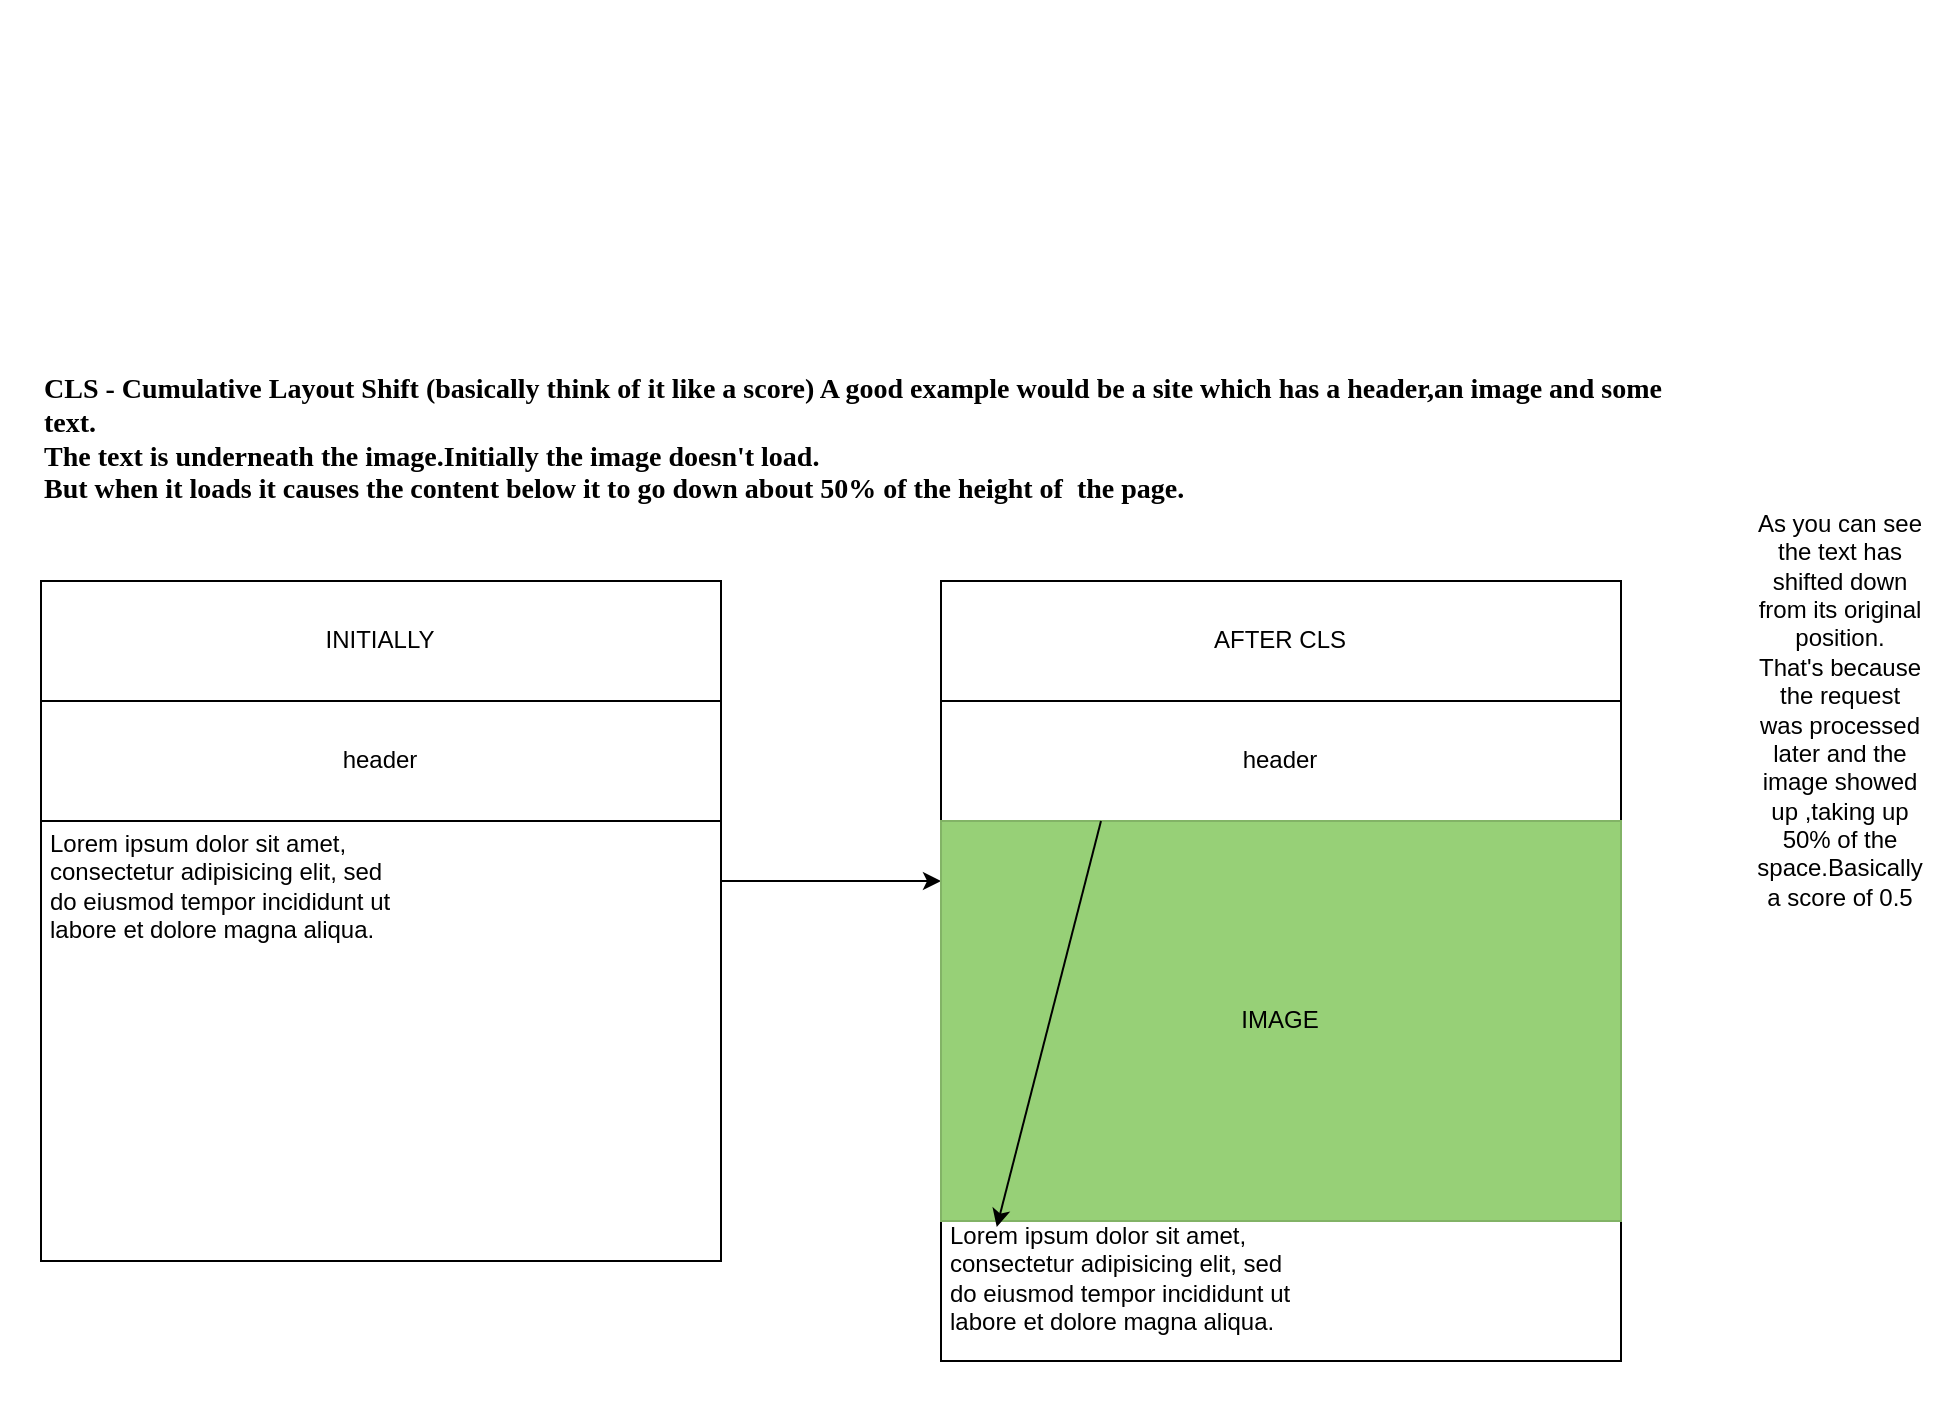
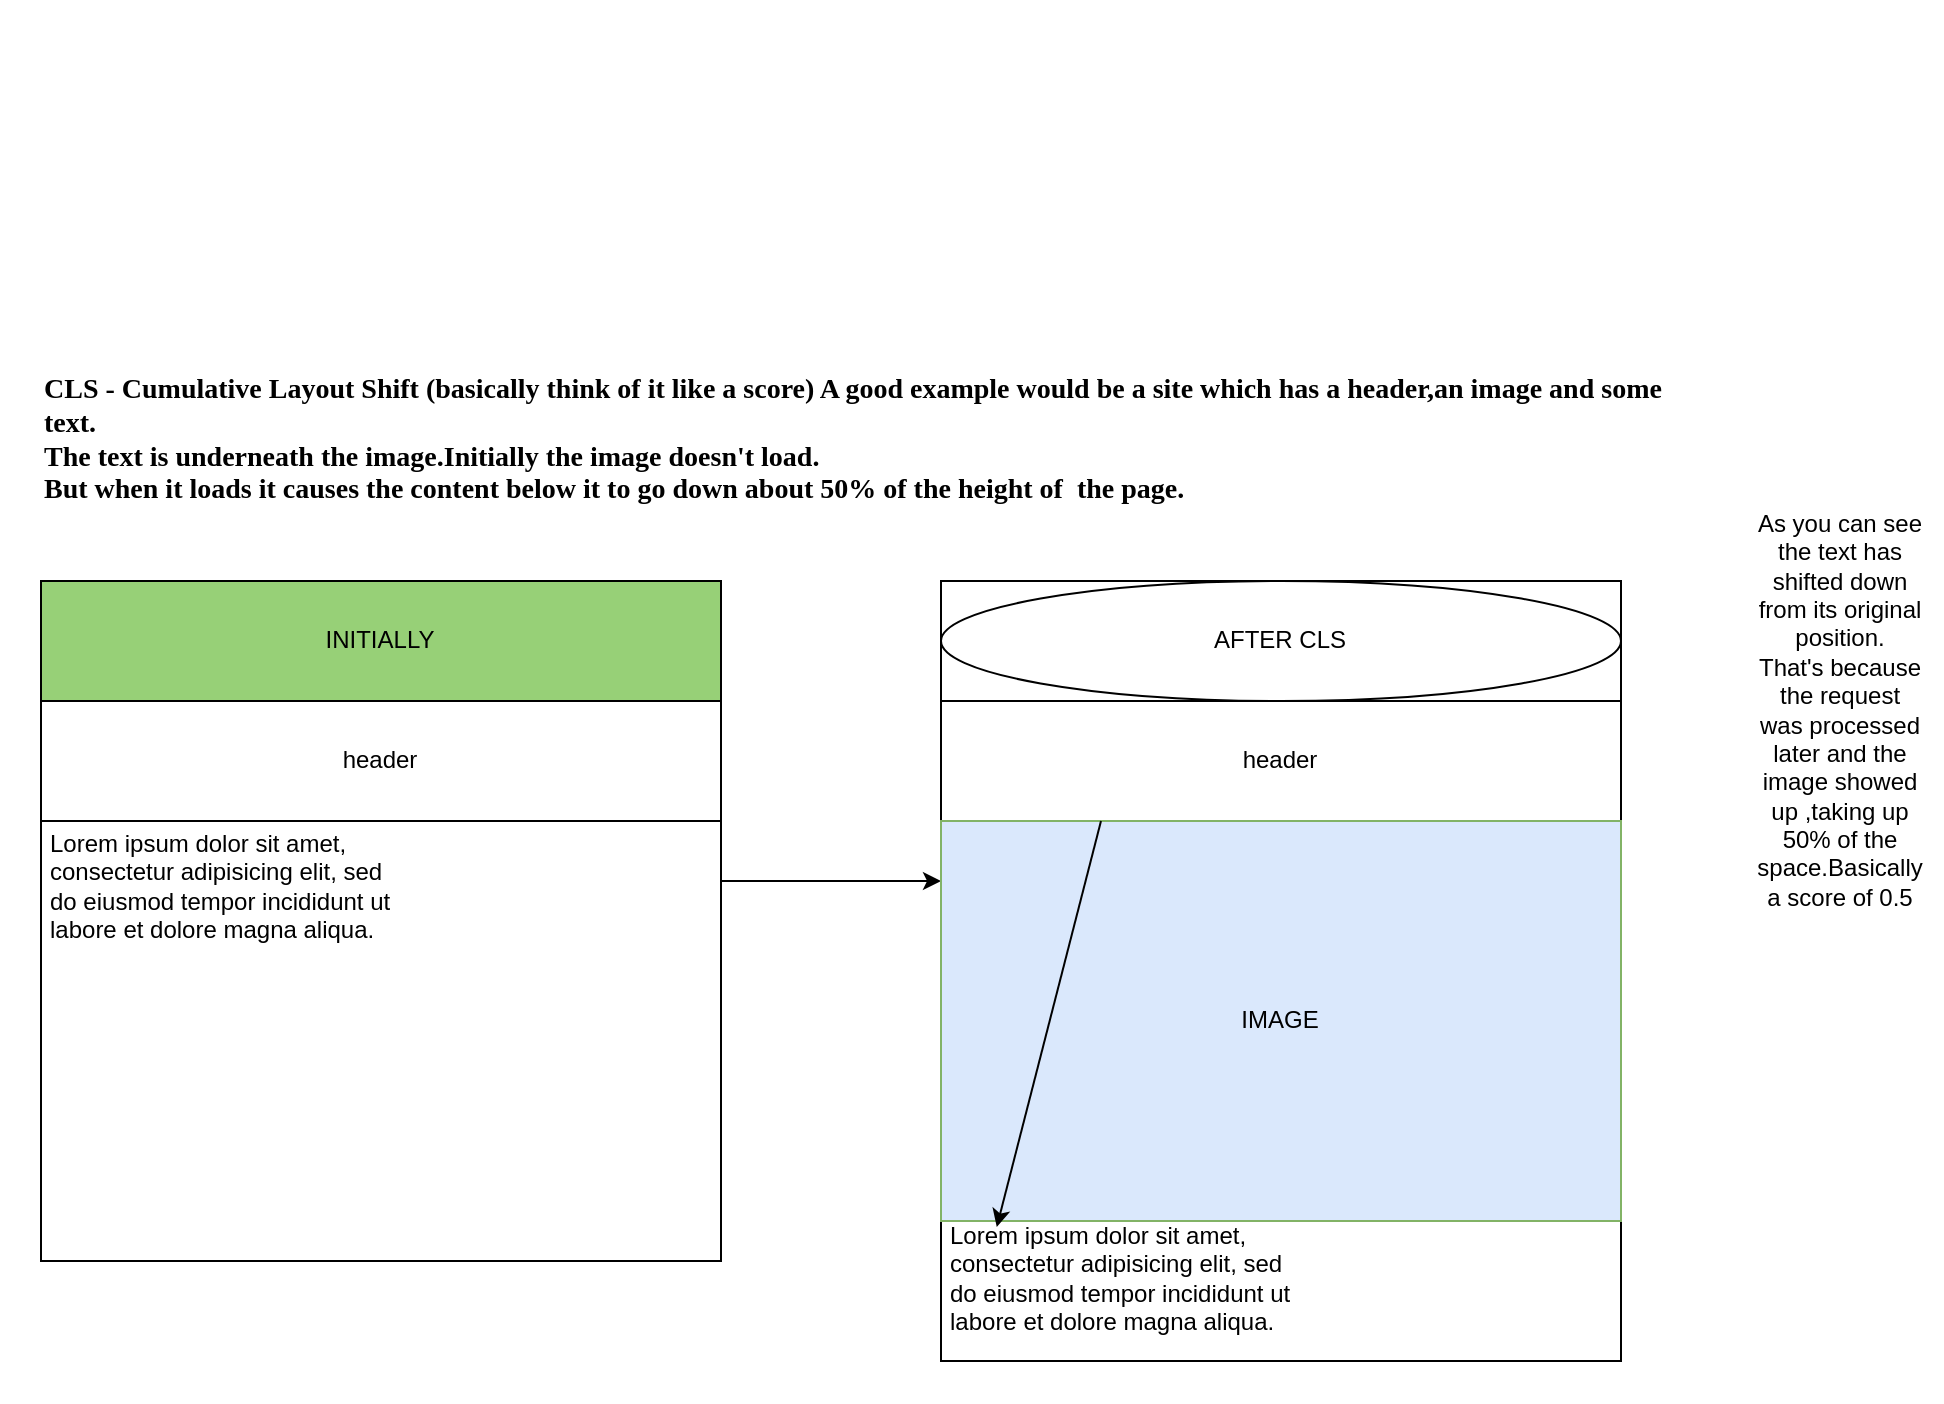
(381, 641) -> (381, 641)
(1281, 641) -> (1281, 641)
(1281, 1021) -> (1281, 1021)
